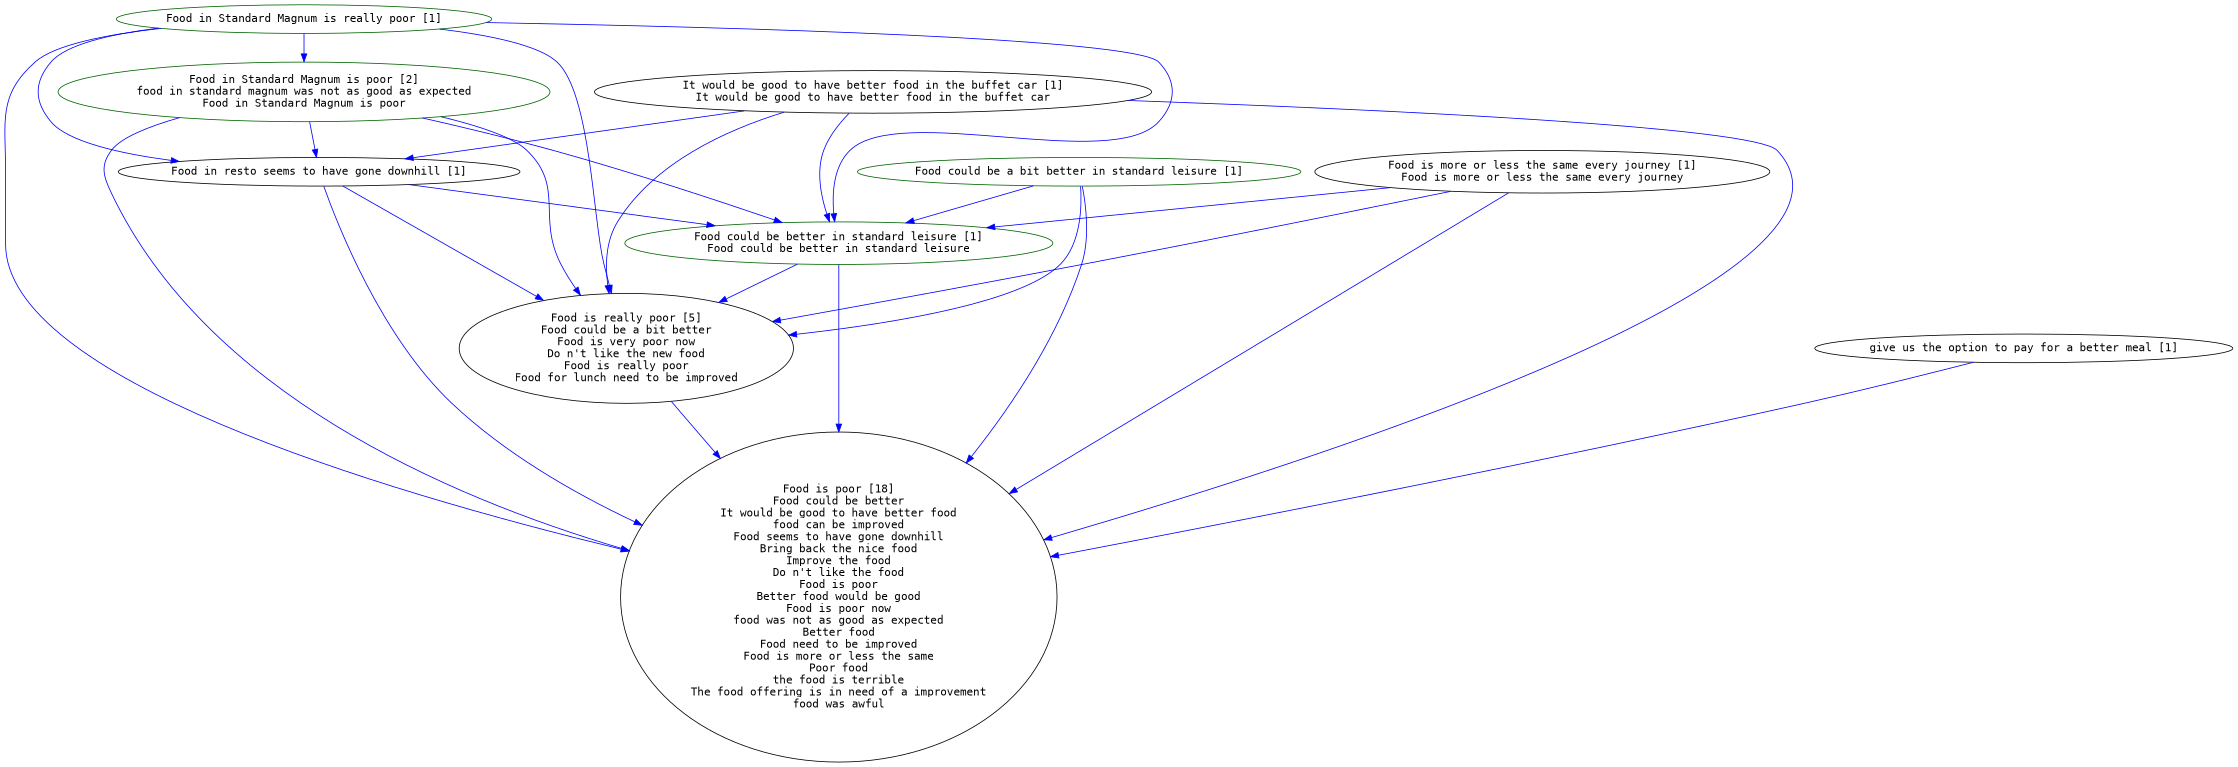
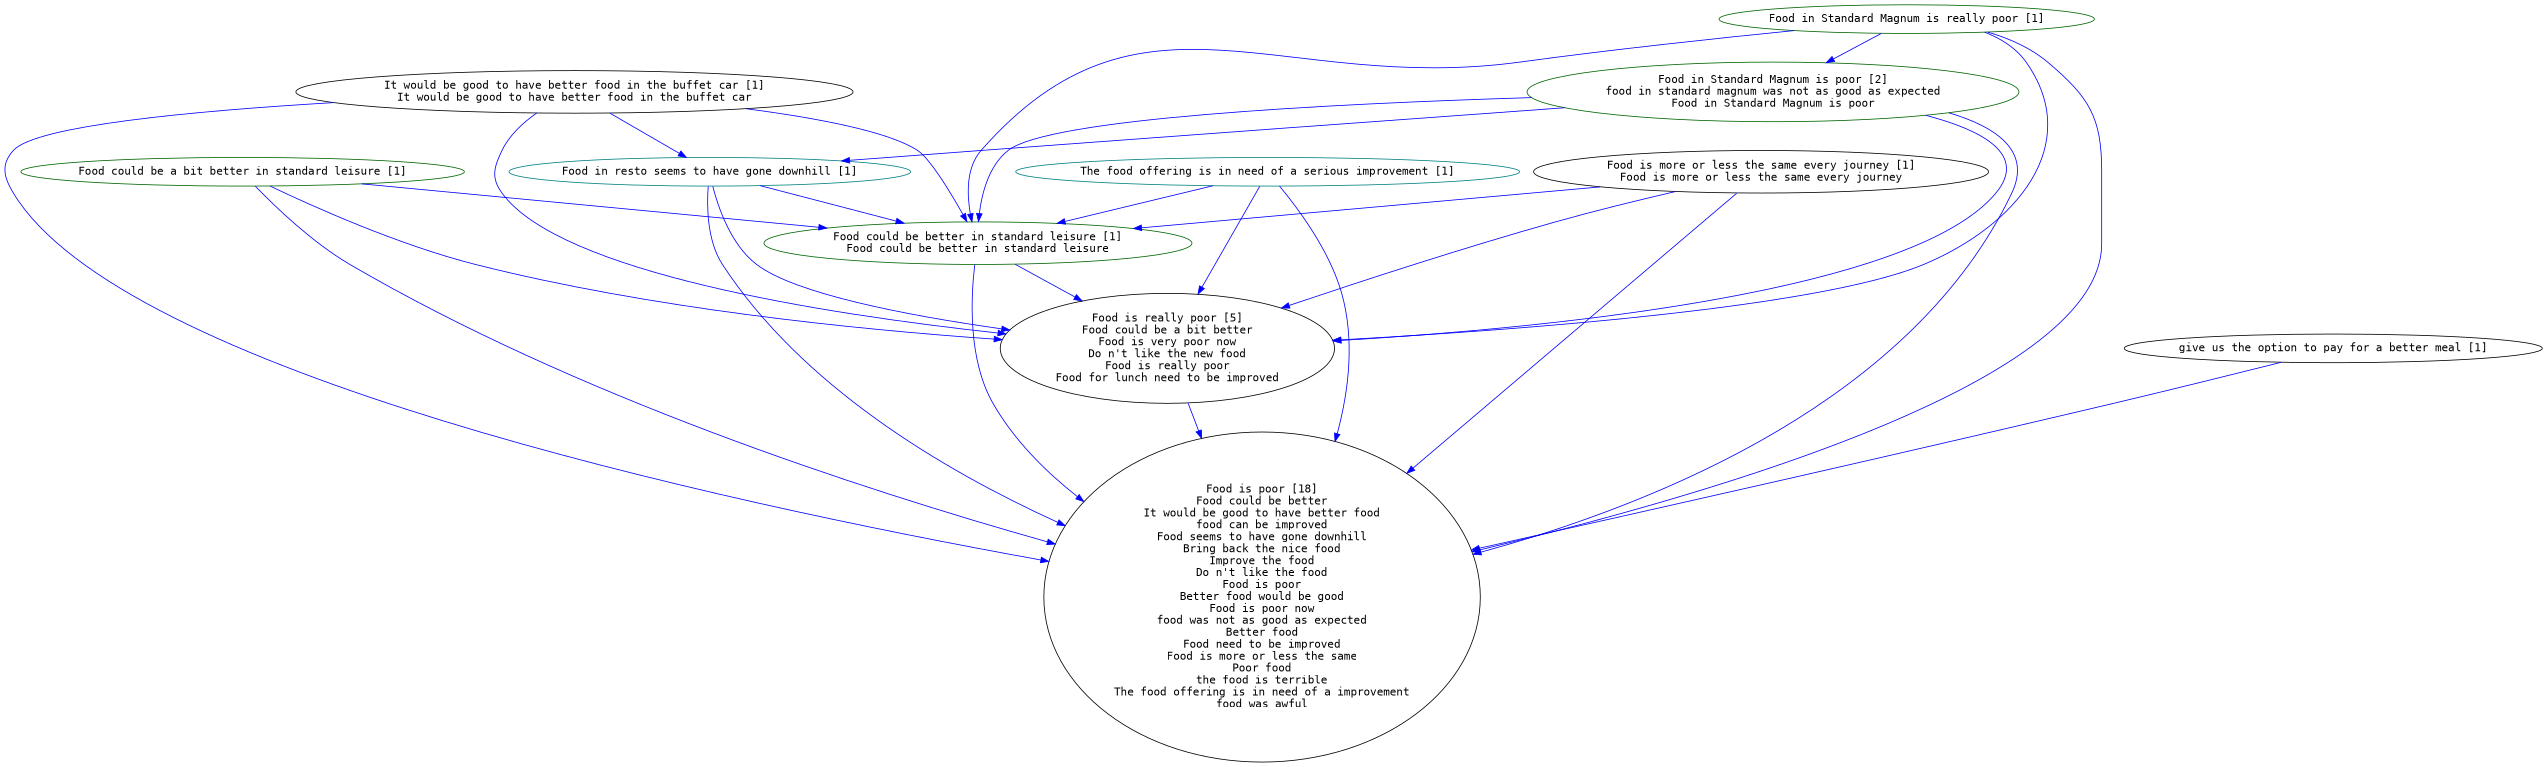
(39, 99) -> none
(319, 172) -> (710, 172)
none -> (1268, 172)
